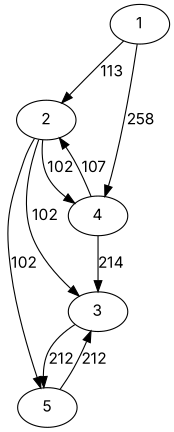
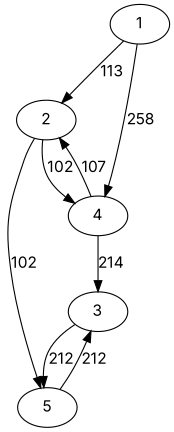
(28, 220) -> none
